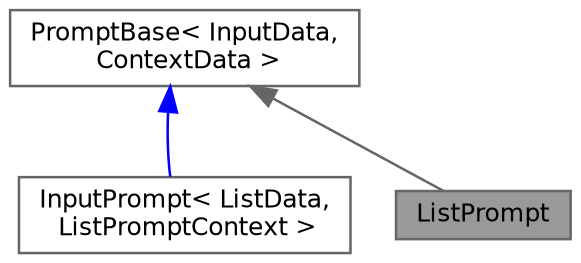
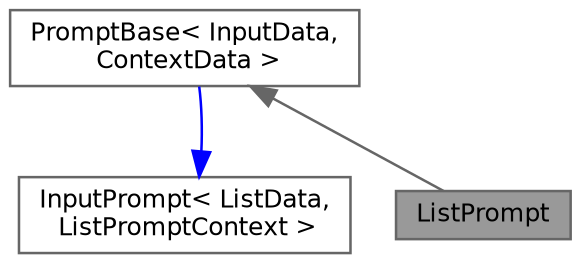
(168, 144) -> (202, 119)
